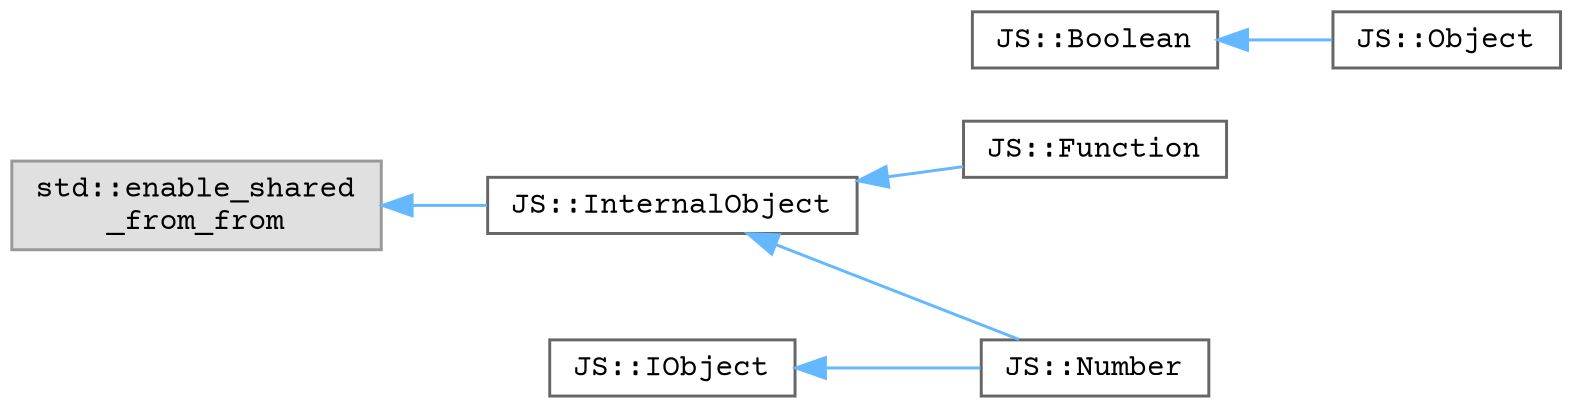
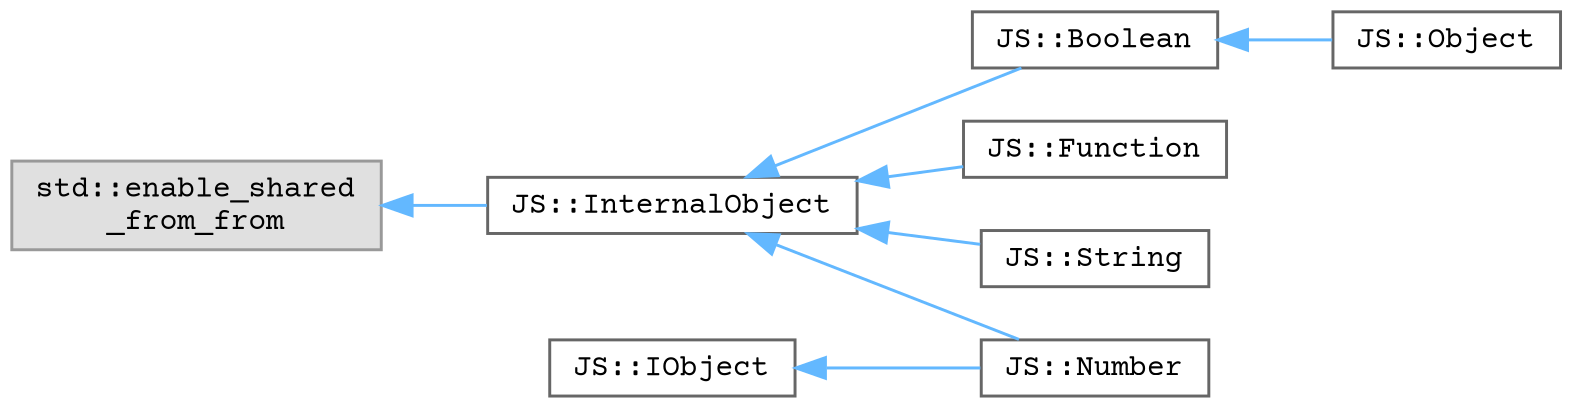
none -> (898, 117)
none -> (1095, 259)
